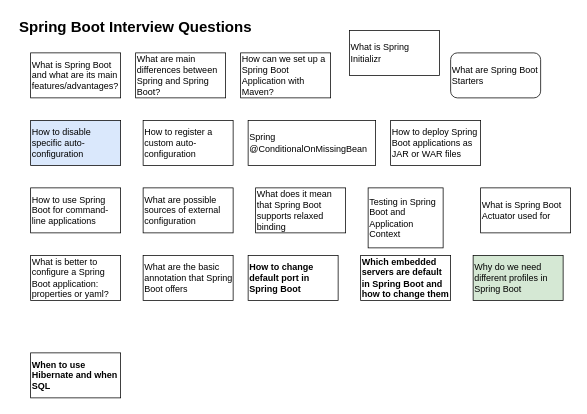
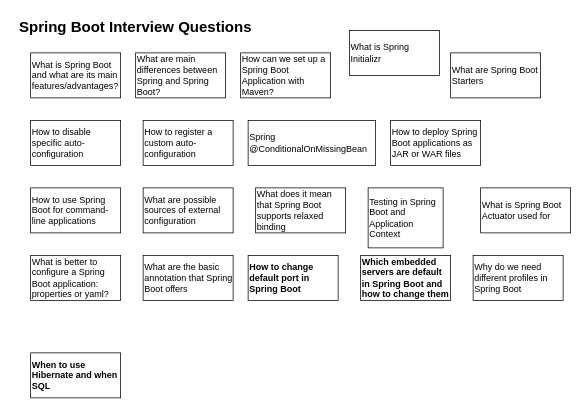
(495, 75) -> (495, 75)
(75, 143) -> (75, 143)
(518, 278) -> (518, 278)
